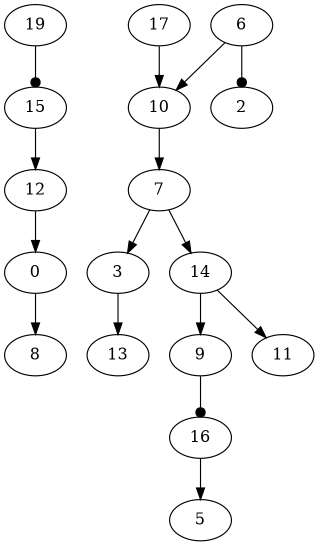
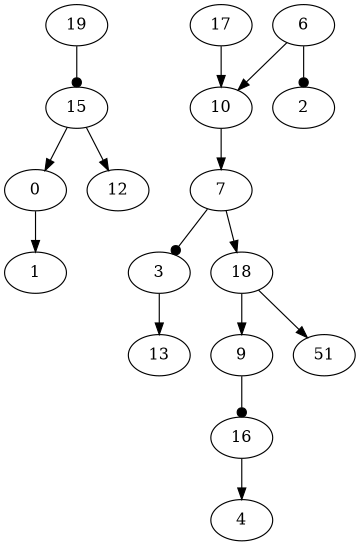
(36, 226) -> (59, 144)
(141, 226) -> (193, 228)
(201, 273) -> (242, 273)
(36, 355) -> (36, 273)
(283, 355) -> (324, 355)
(201, 520) -> (242, 520)
